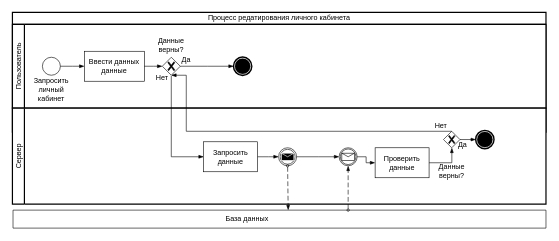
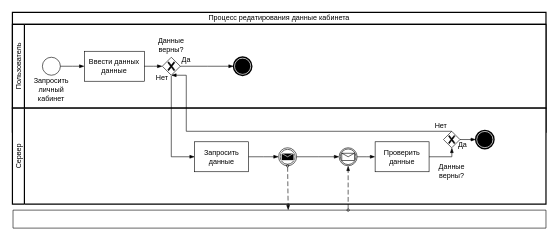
(279, 18) -> (279, 18)
(231, 157) -> (222, 157)
(402, 163) -> (402, 157)
(247, 219) -> none
